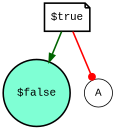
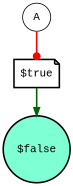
(82, 53) -> (37, 42)
